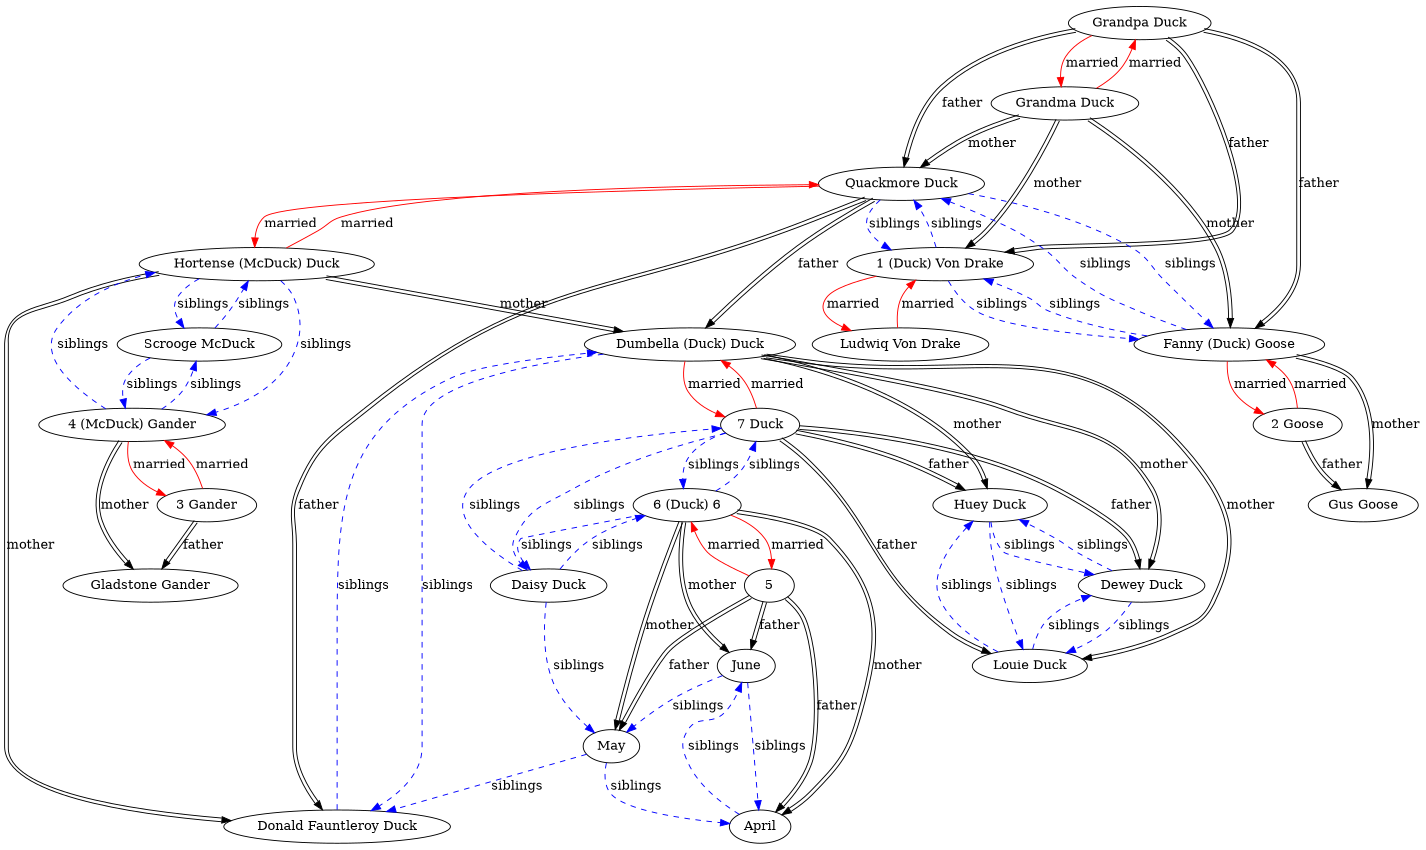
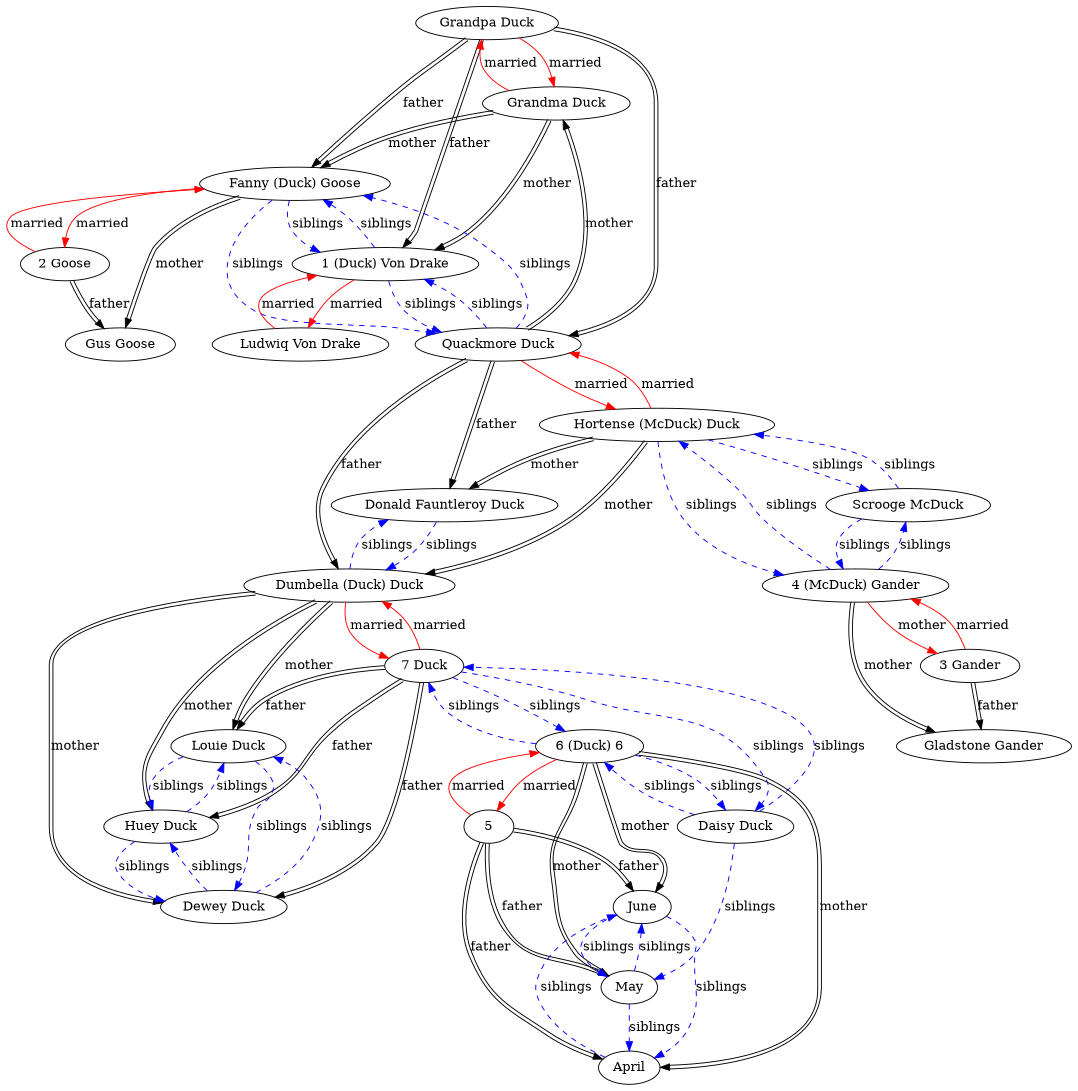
(972, 135) -> (585, 238)
(160, 465) -> (922, 626)
(491, 782) -> (639, 952)
